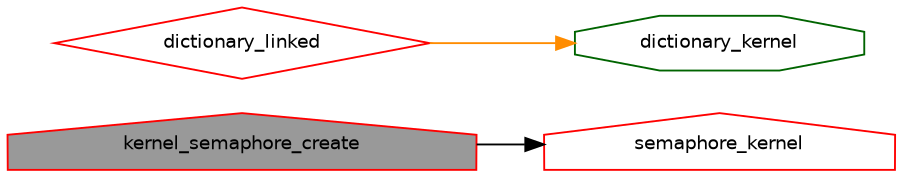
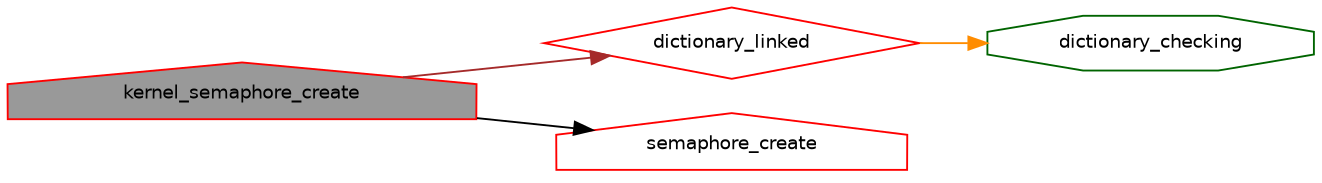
(720, 43) -> (1151, 43)
none -> (497, 67)
(720, 144) -> (732, 144)
